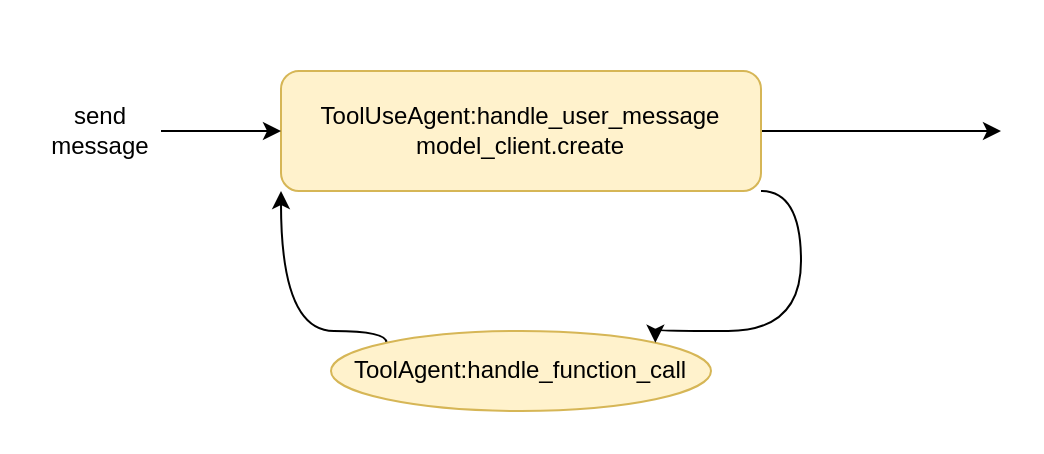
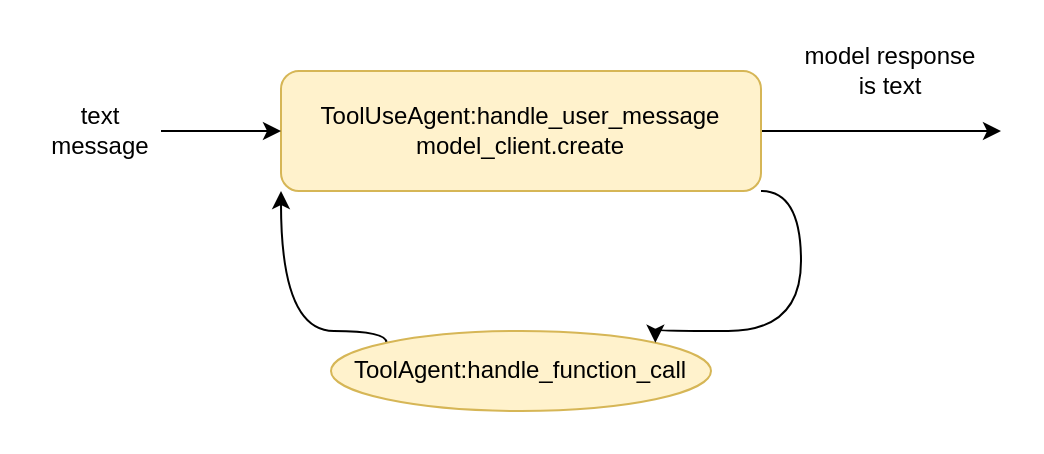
none -> (891, 71)
(101, 131) -> (101, 131)
